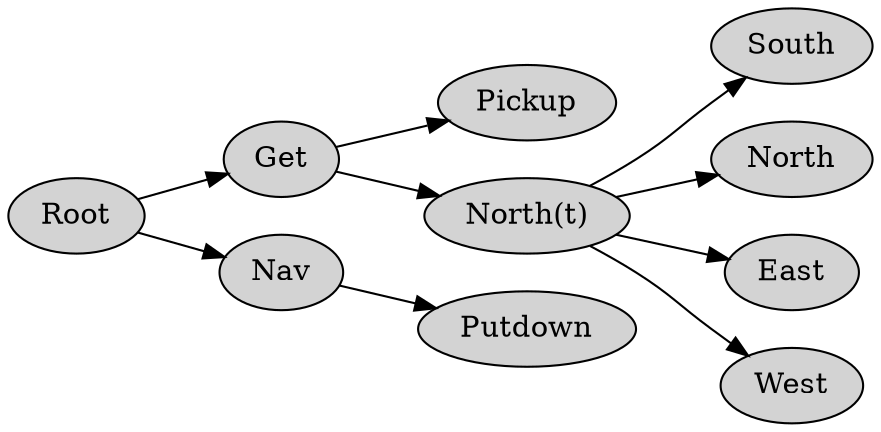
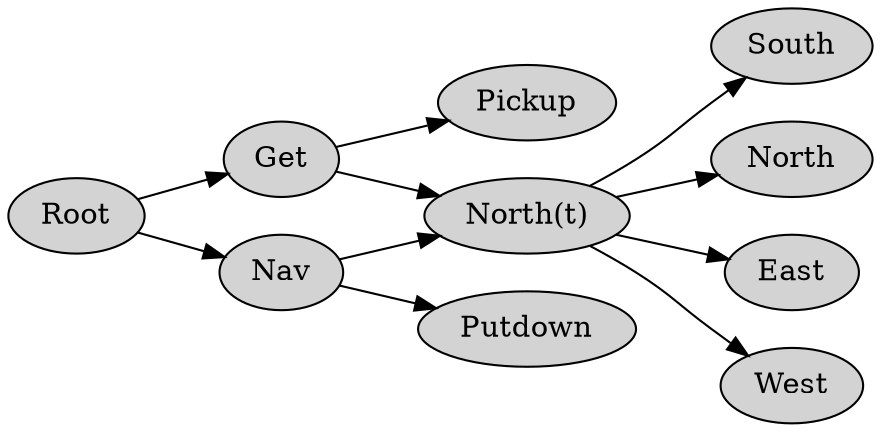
none -> (379, 250)
